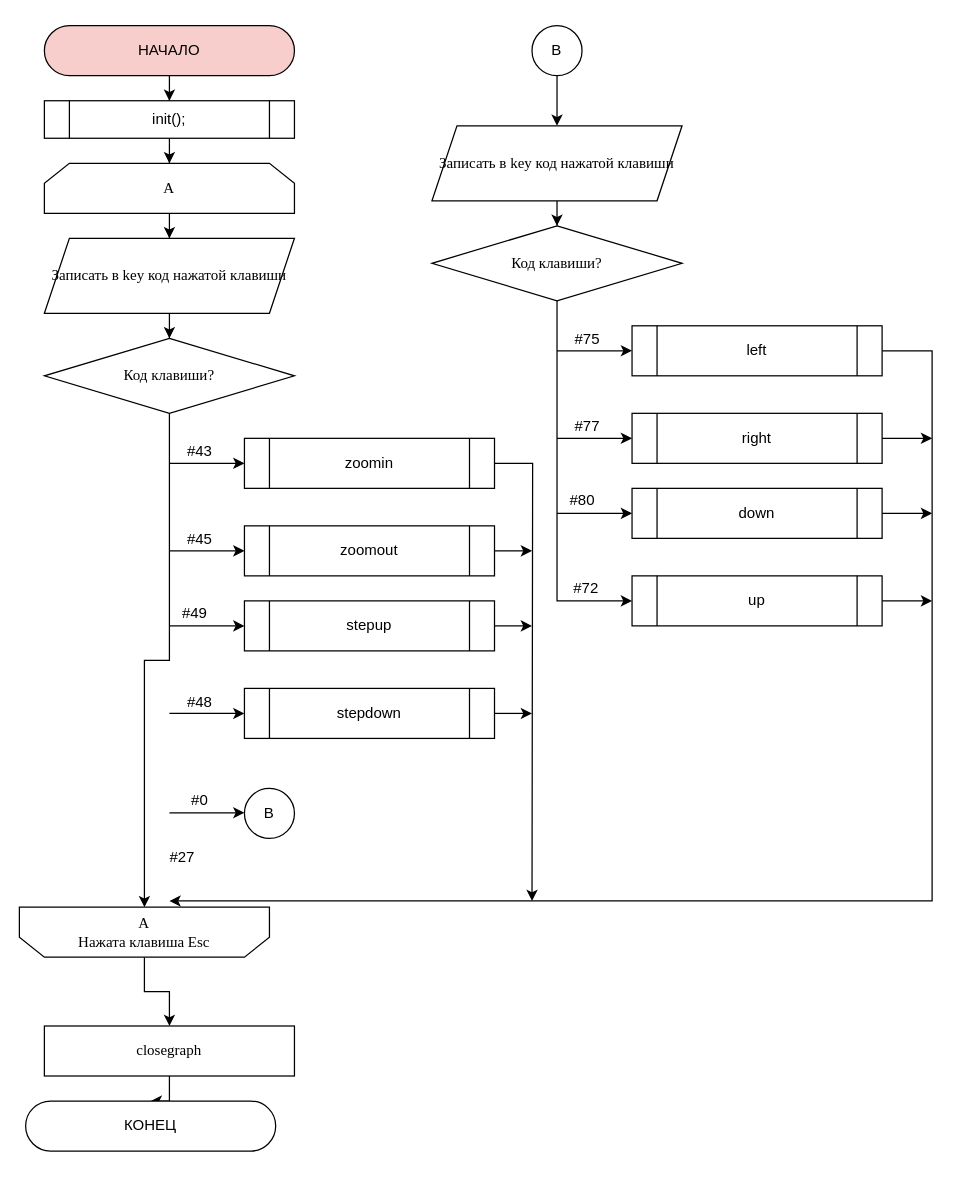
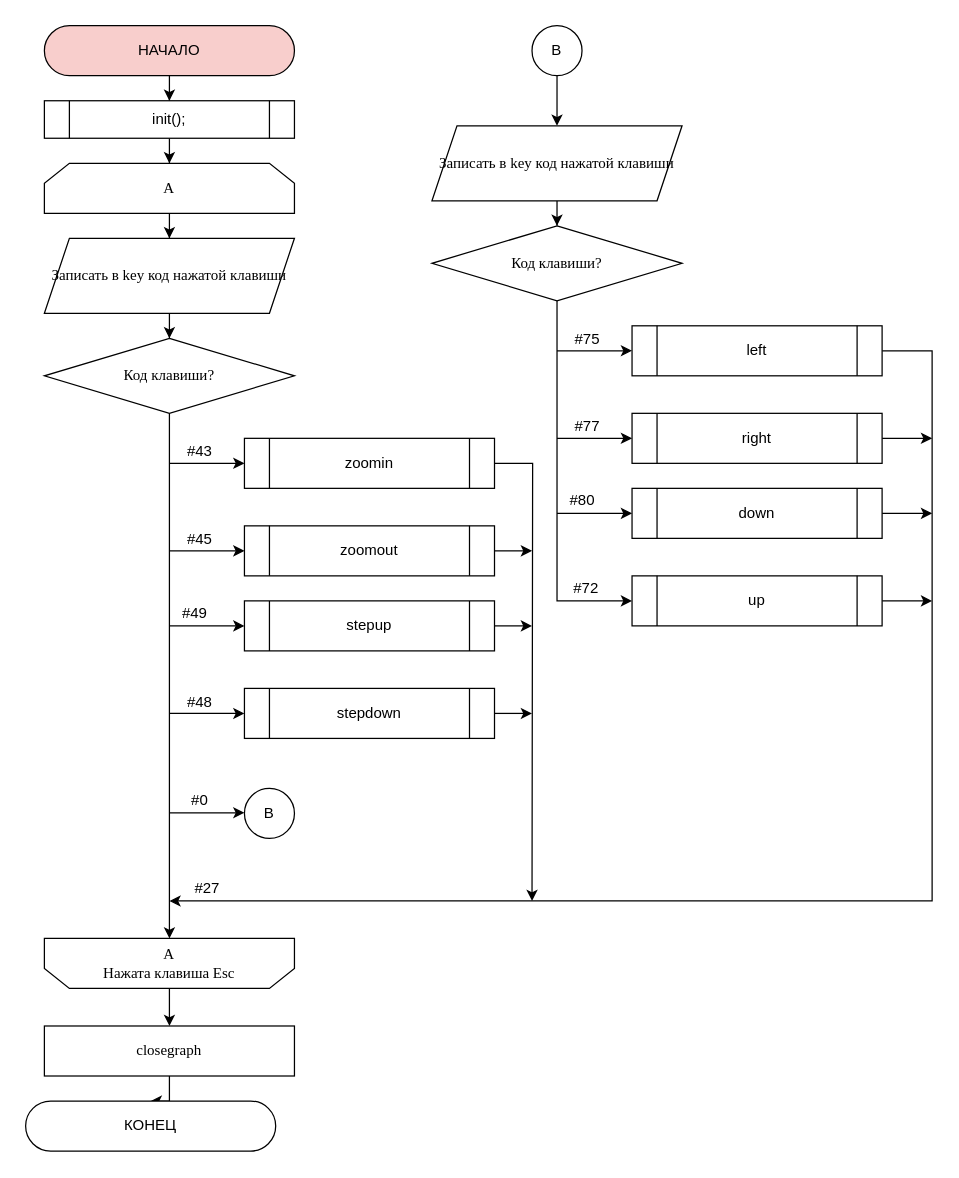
(144, 932) -> (169, 963)
